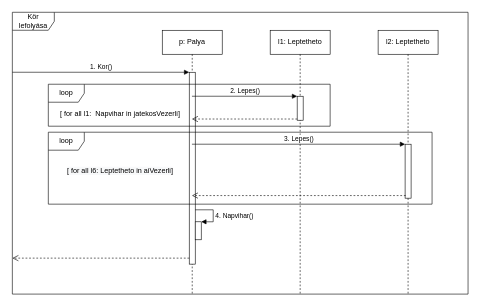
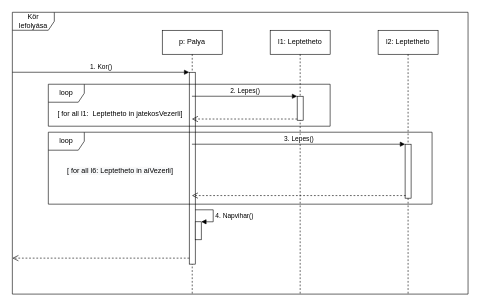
(120, 114) -> (120, 114)
